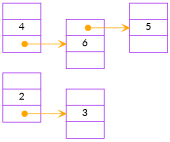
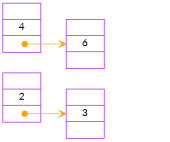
(149, 28) -> none
